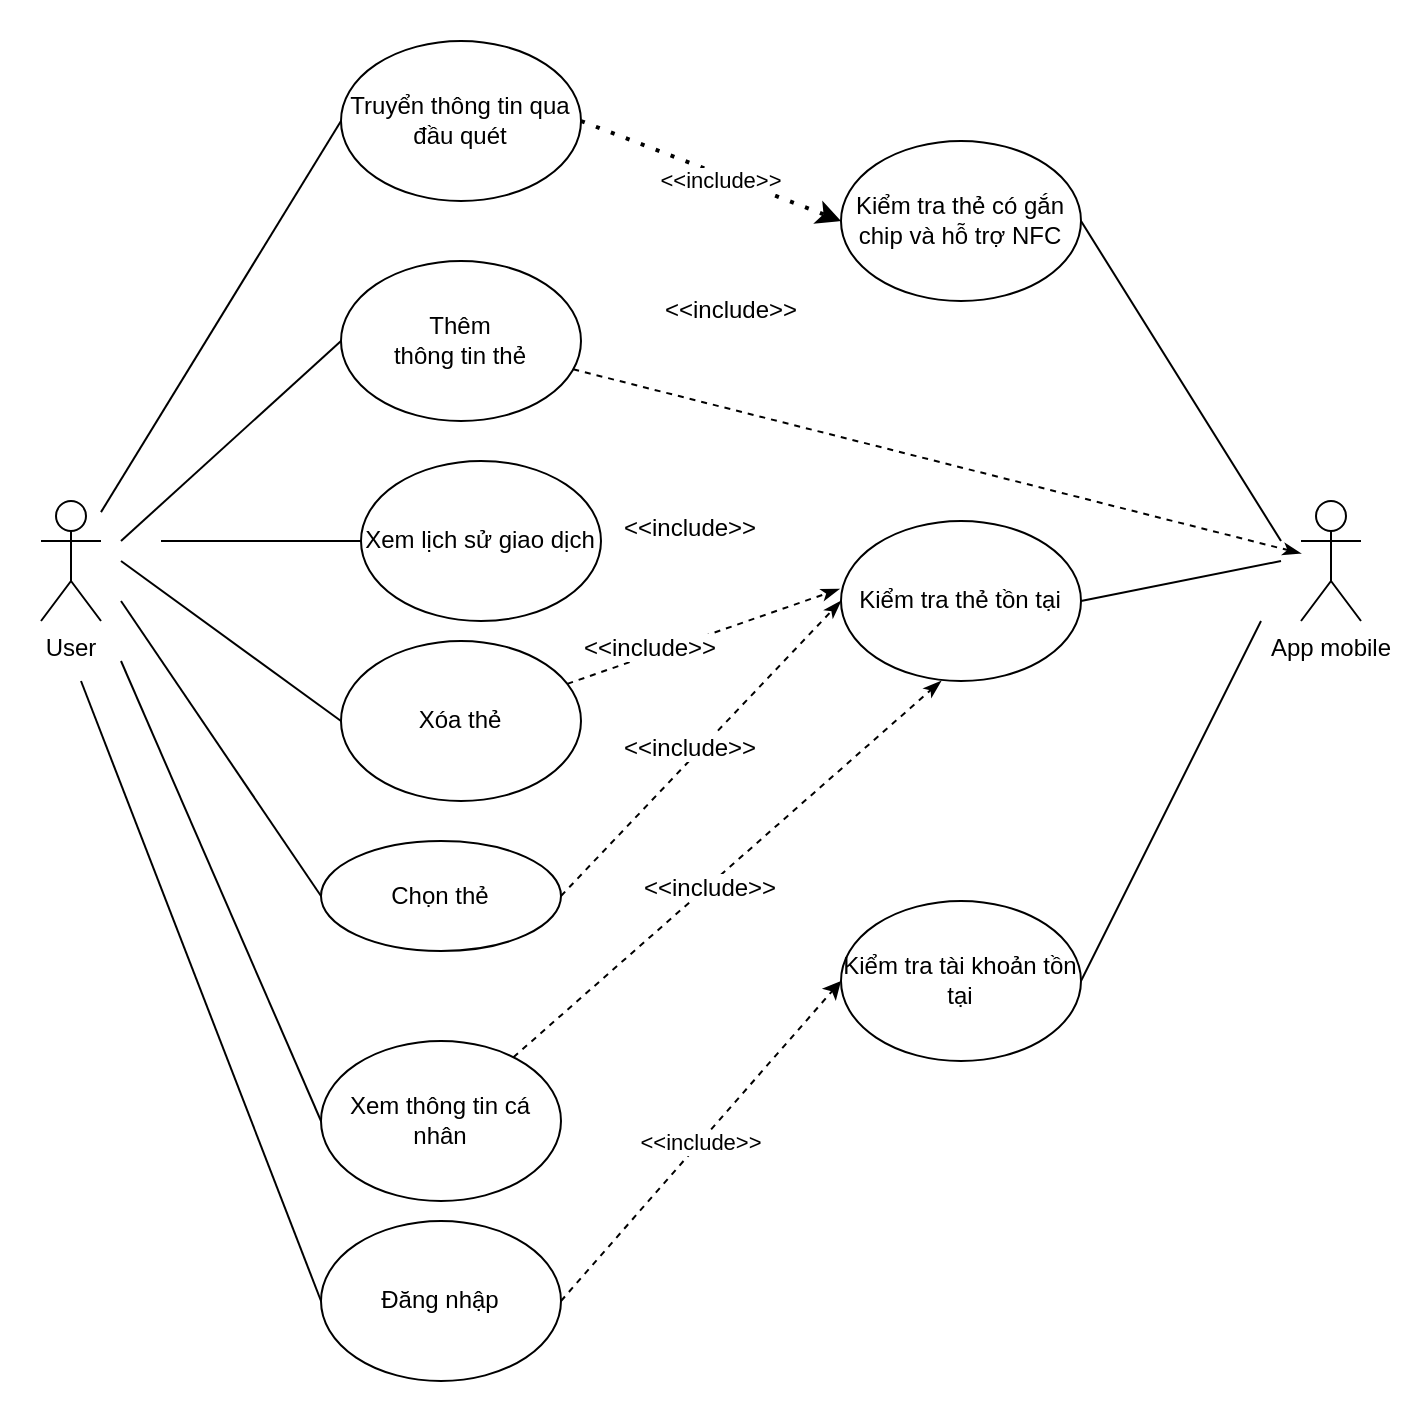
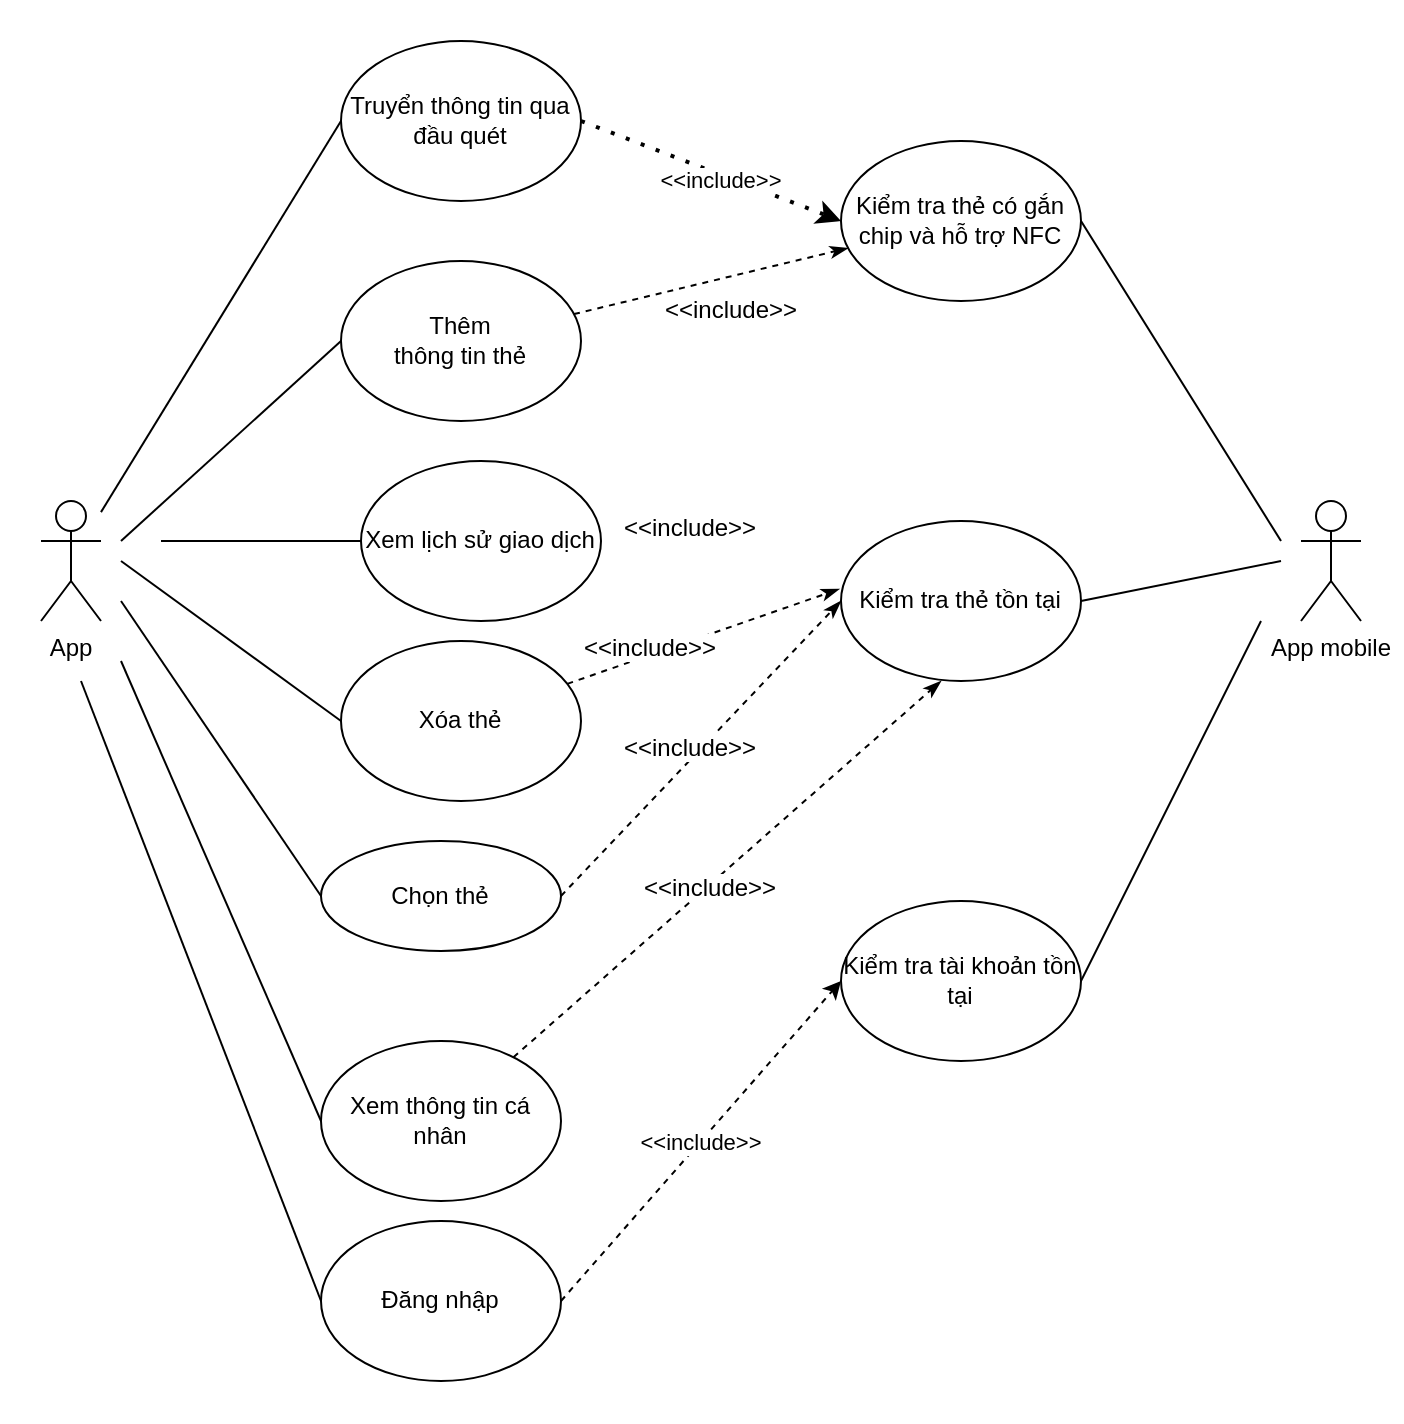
(929, 459) -> (704, 283)
(72, 649) -> (72, 649)
